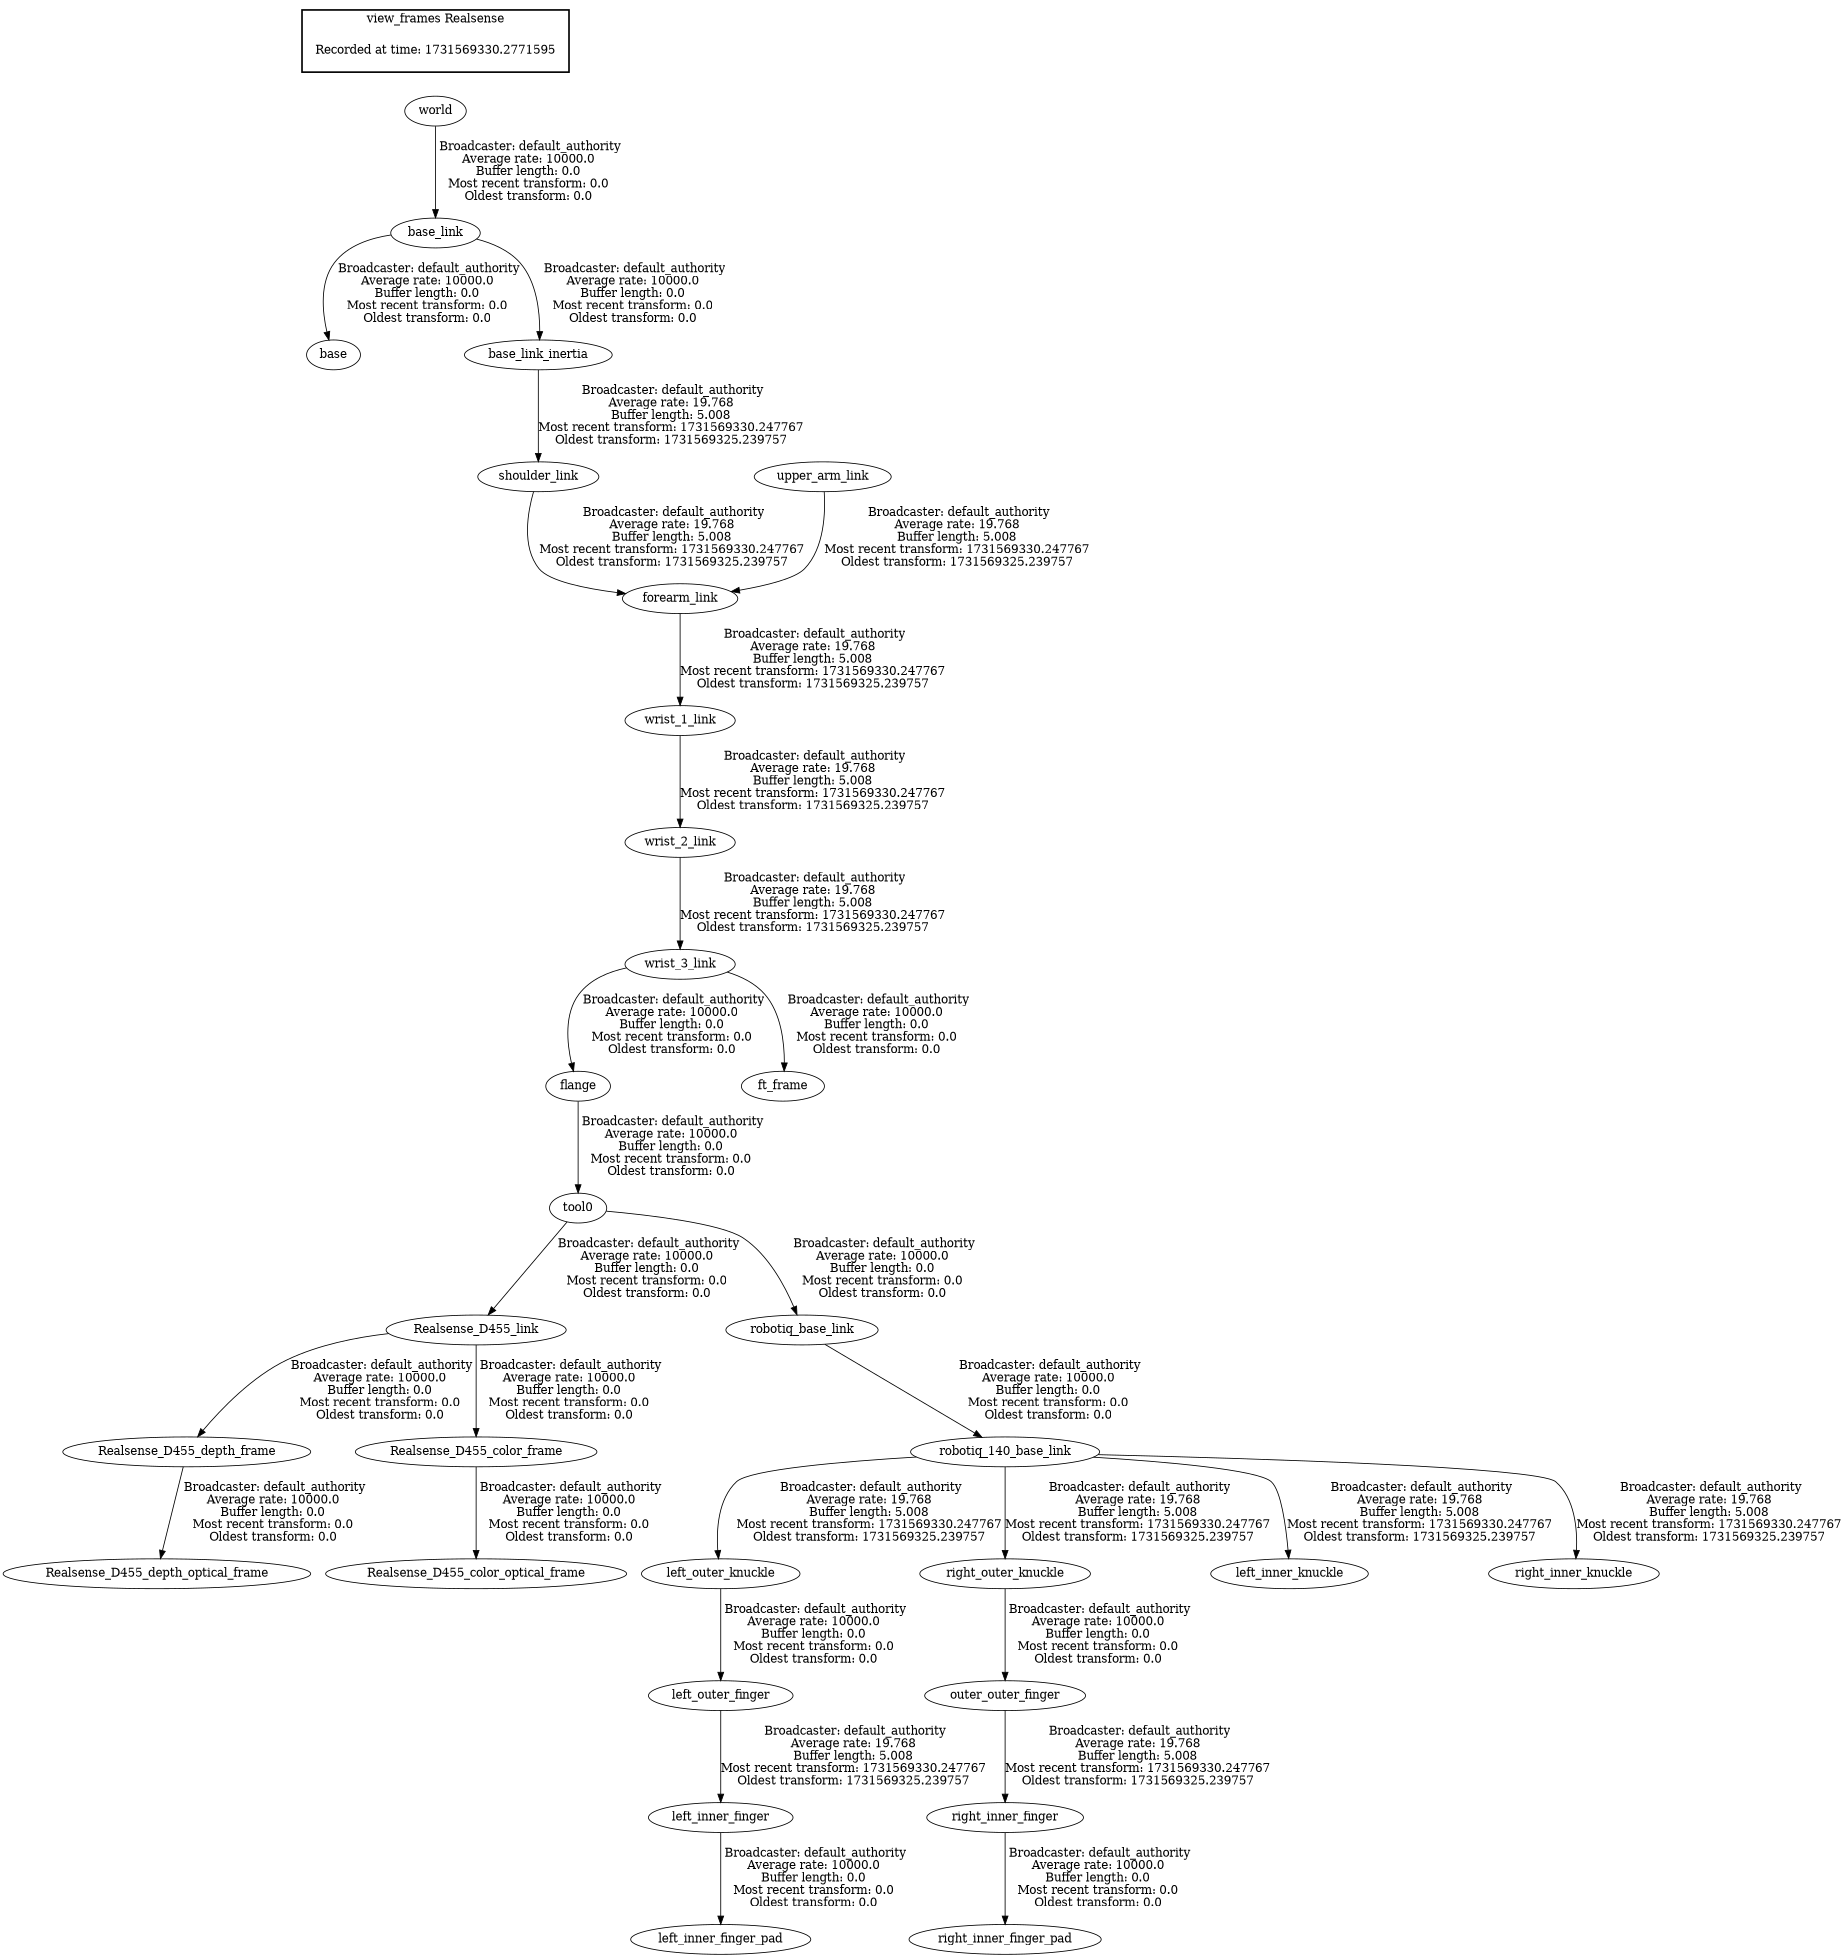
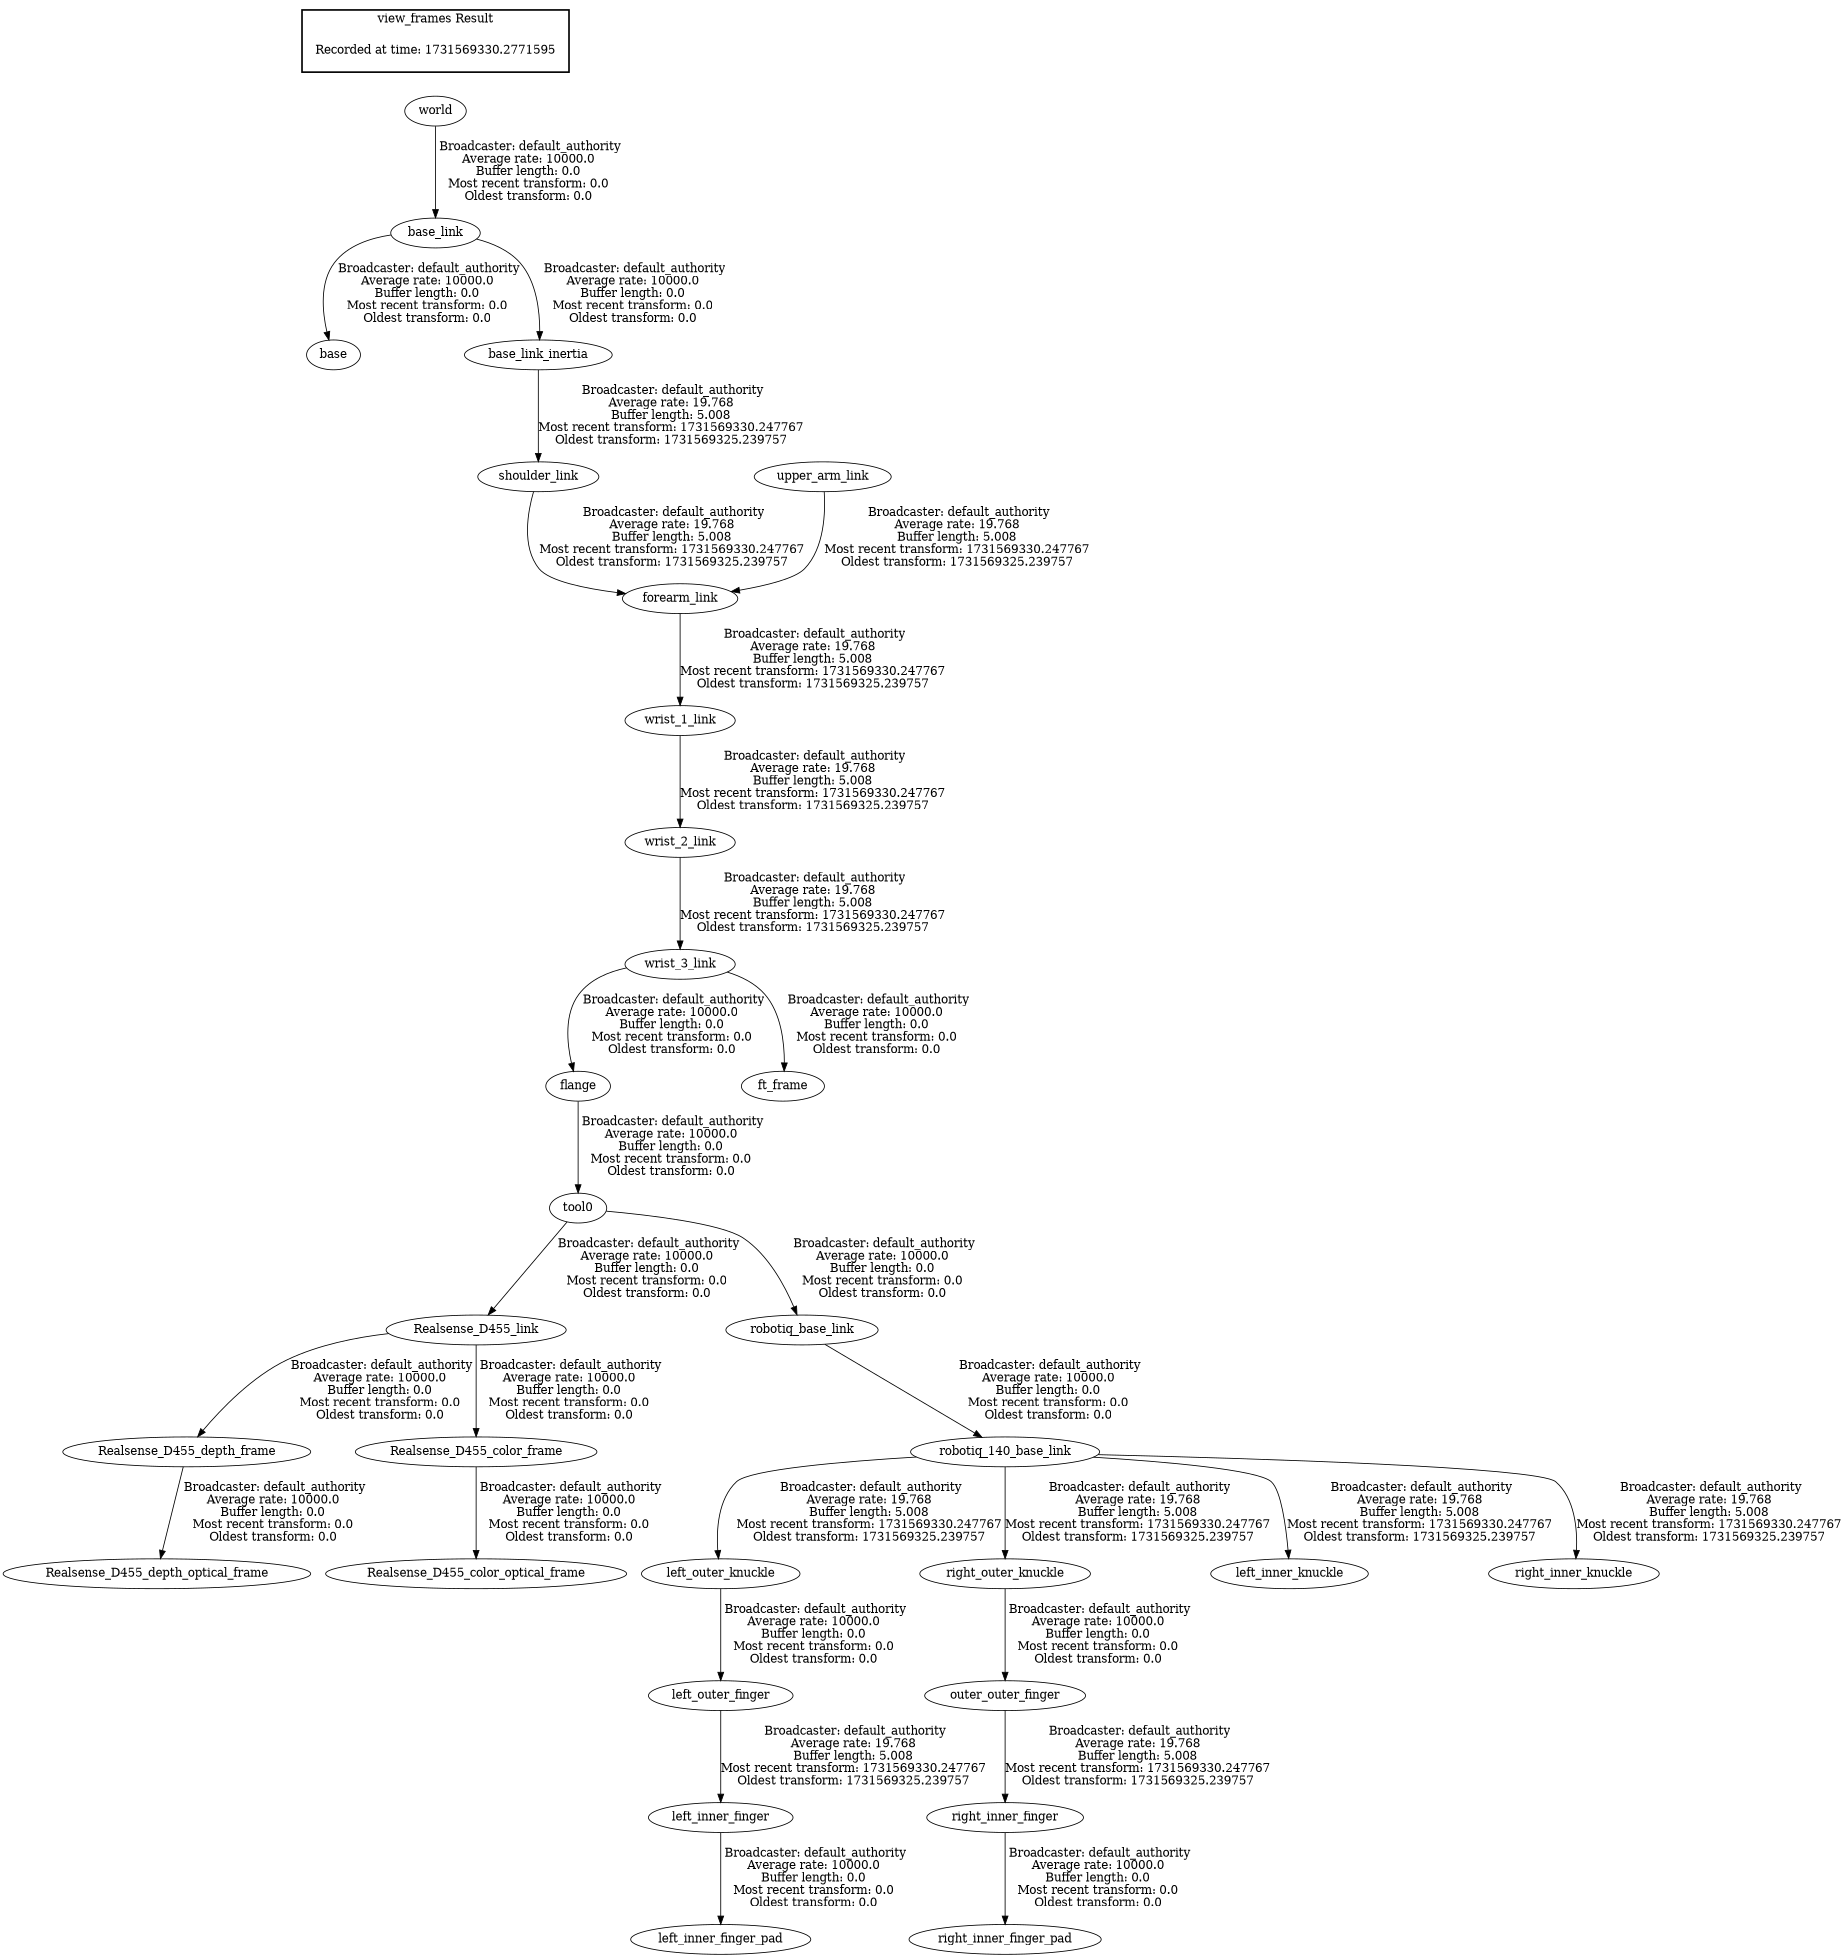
(436, 19) -> (436, 19)
